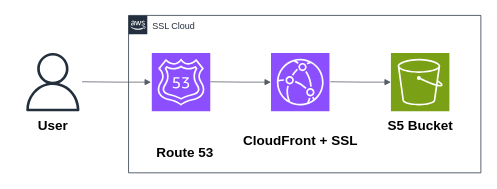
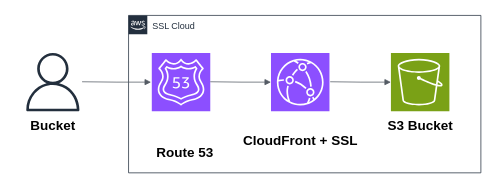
(53, 126) -> (53, 126)
(421, 126) -> (421, 126)
